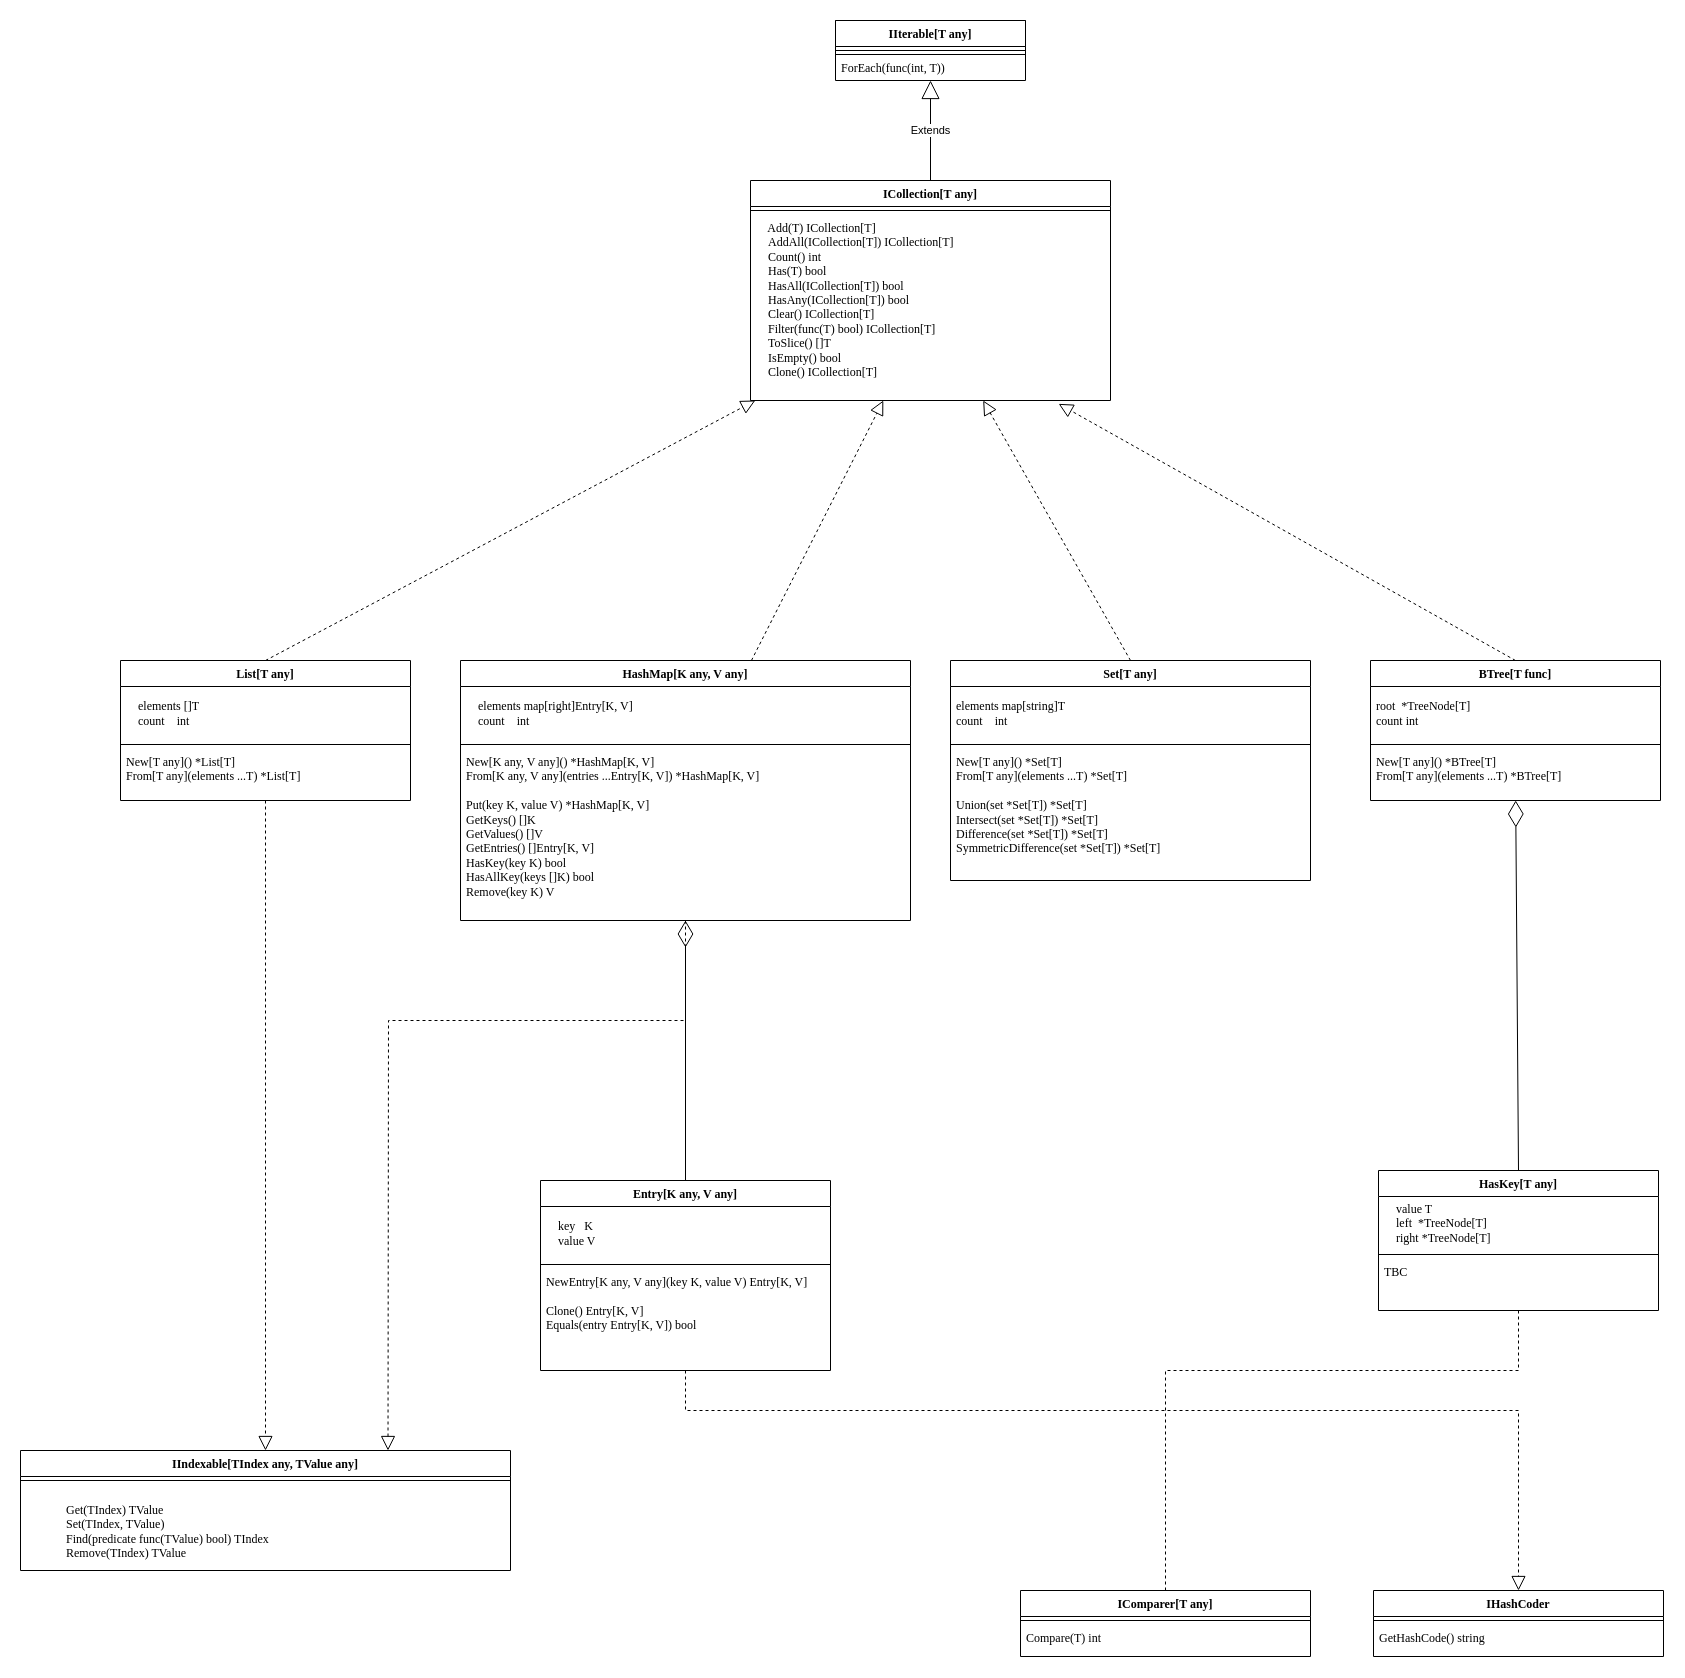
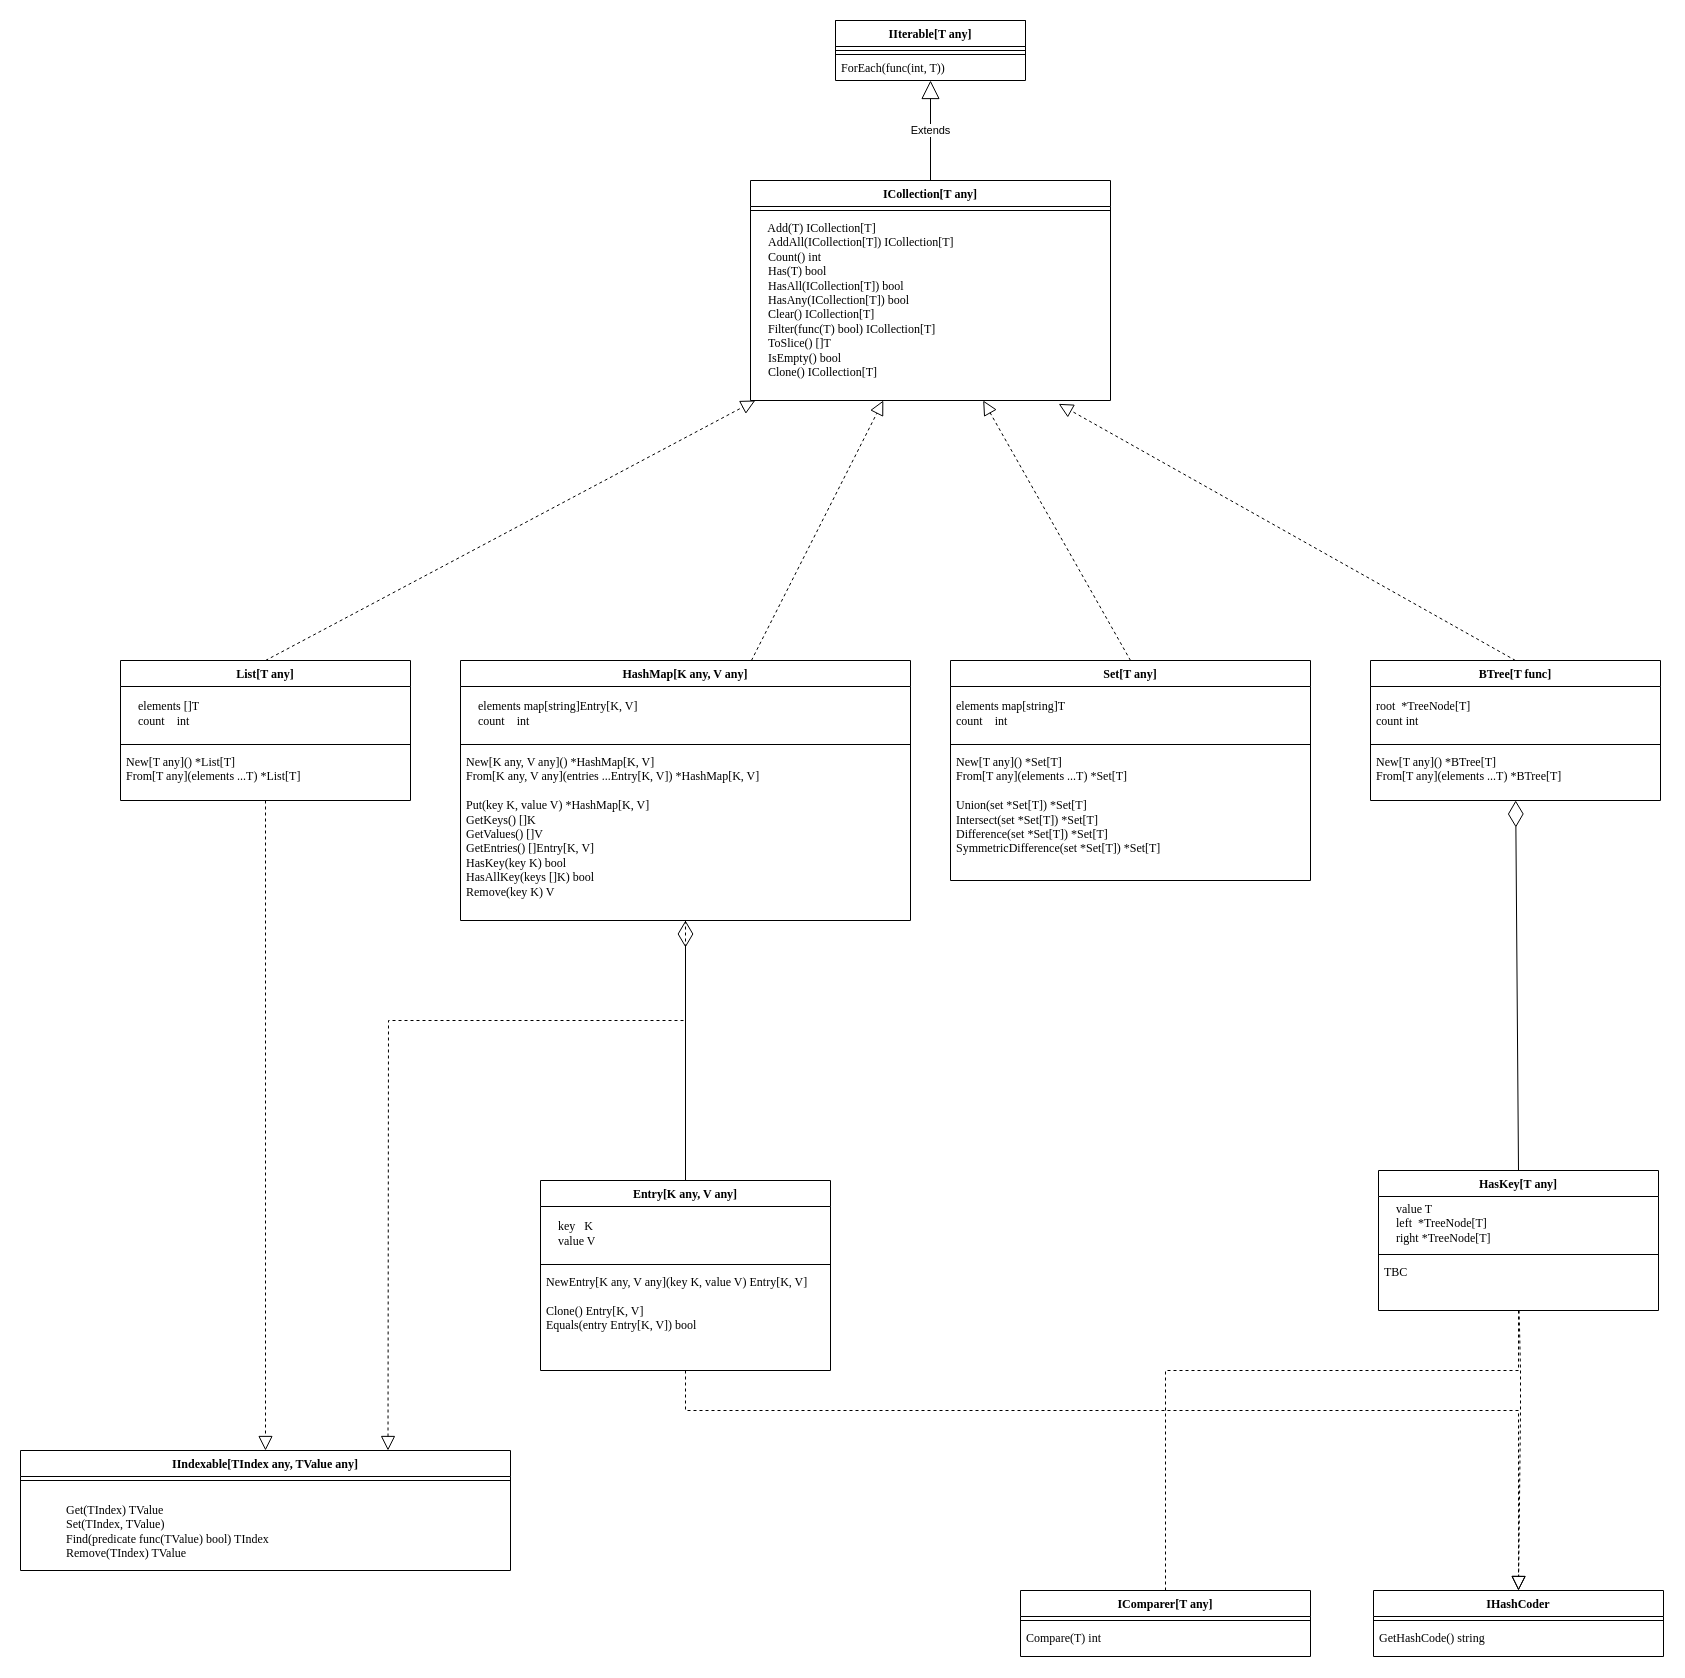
(560, 714) -> (563, 714)
none -> (1520, 1414)
